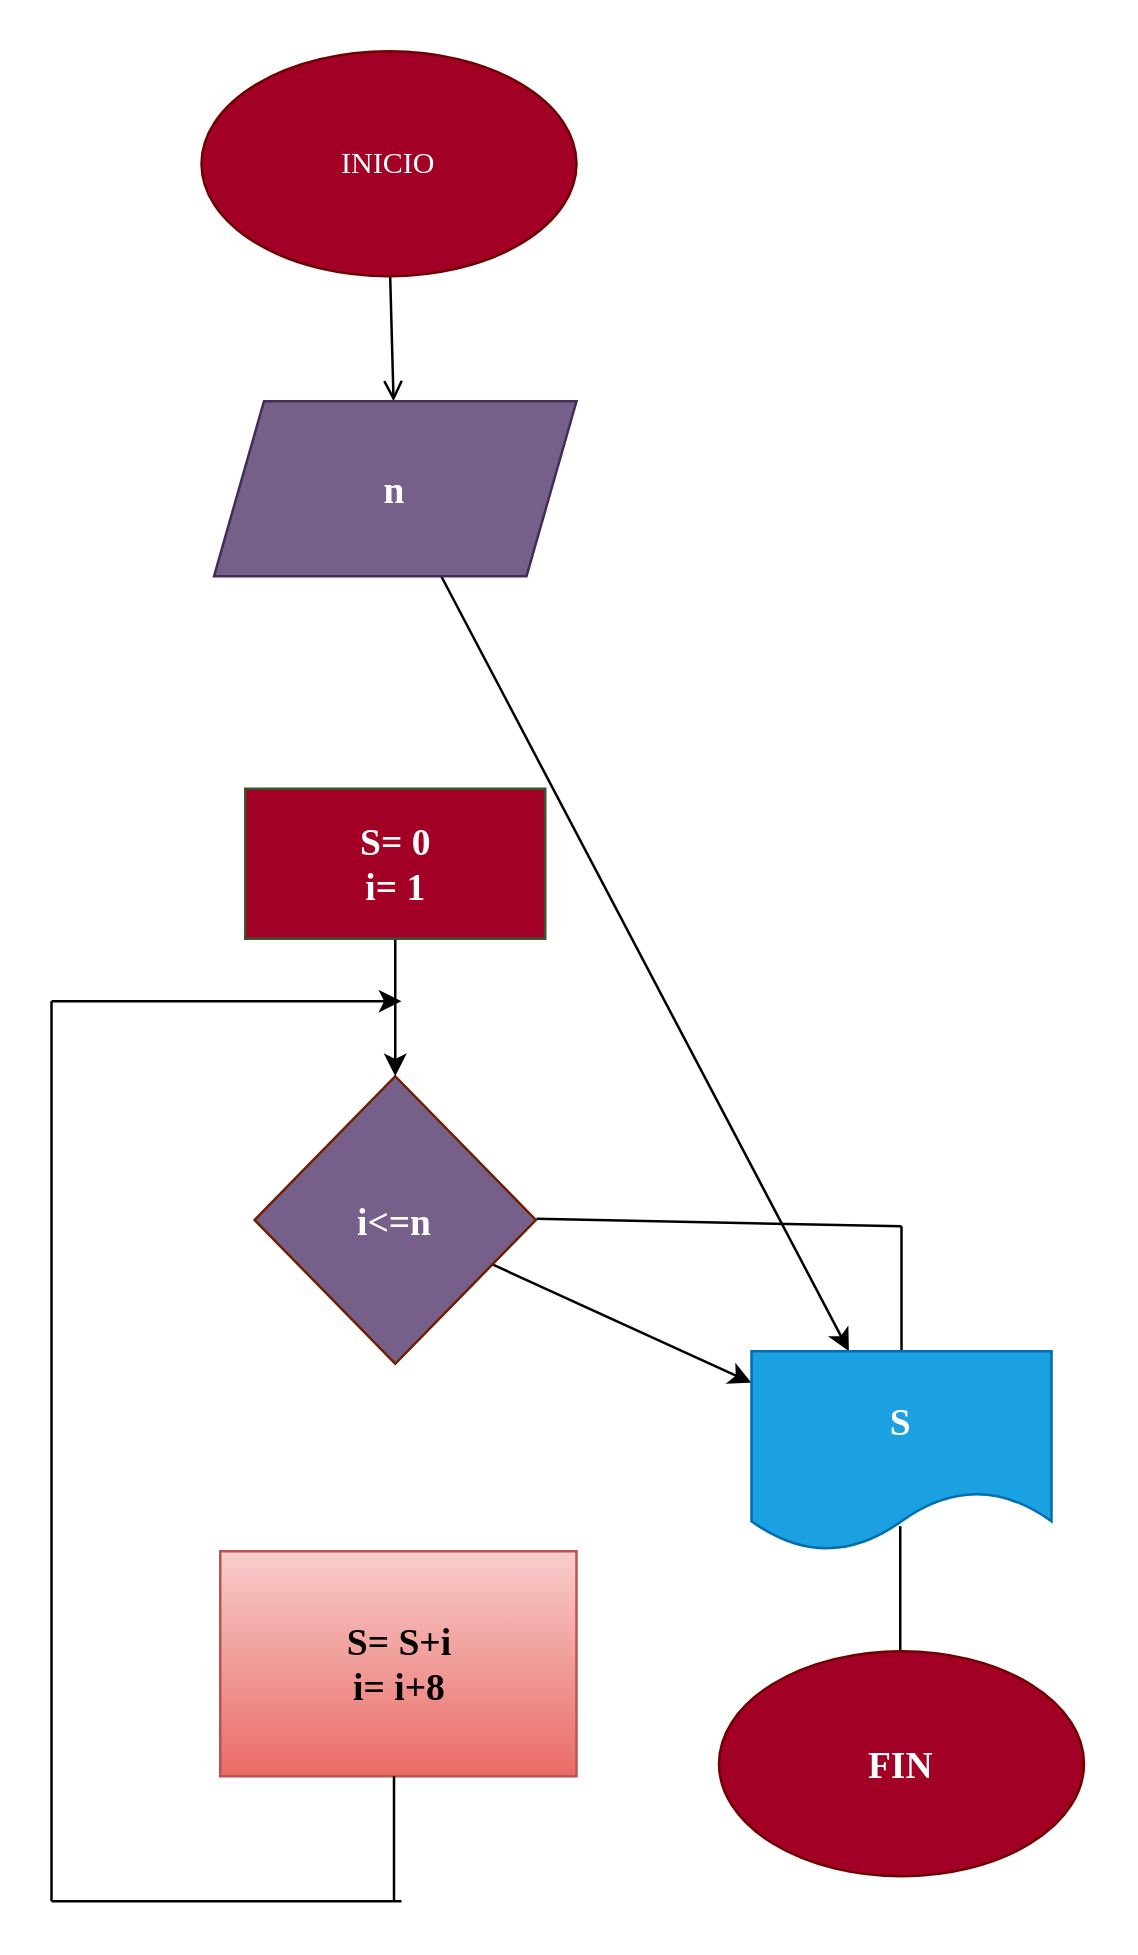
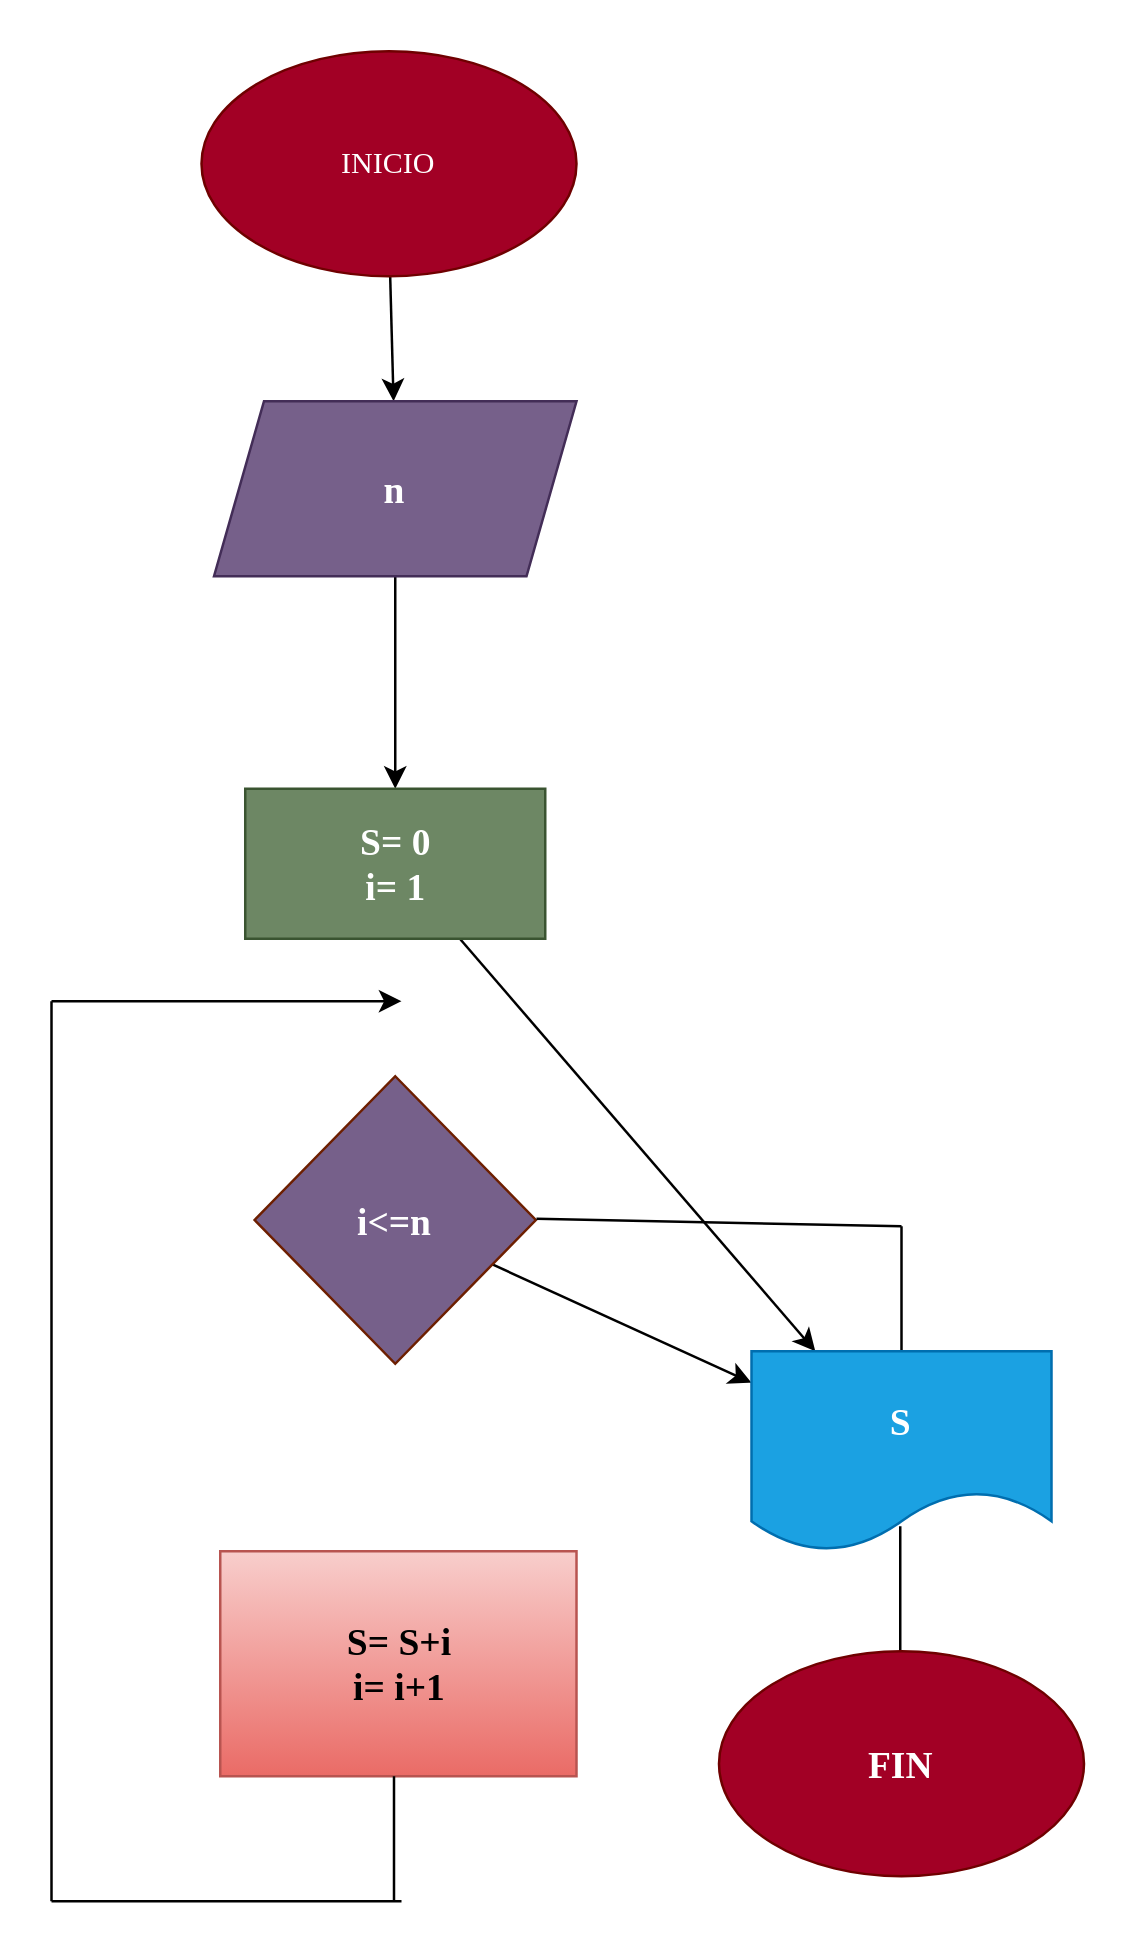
(393, 387) -> (393, 383)
(395, 864) -> (395, 864)
(610, 898) -> (395, 675)
(395, 999) -> (580, 1078)
(400, 1664) -> (400, 1664)
